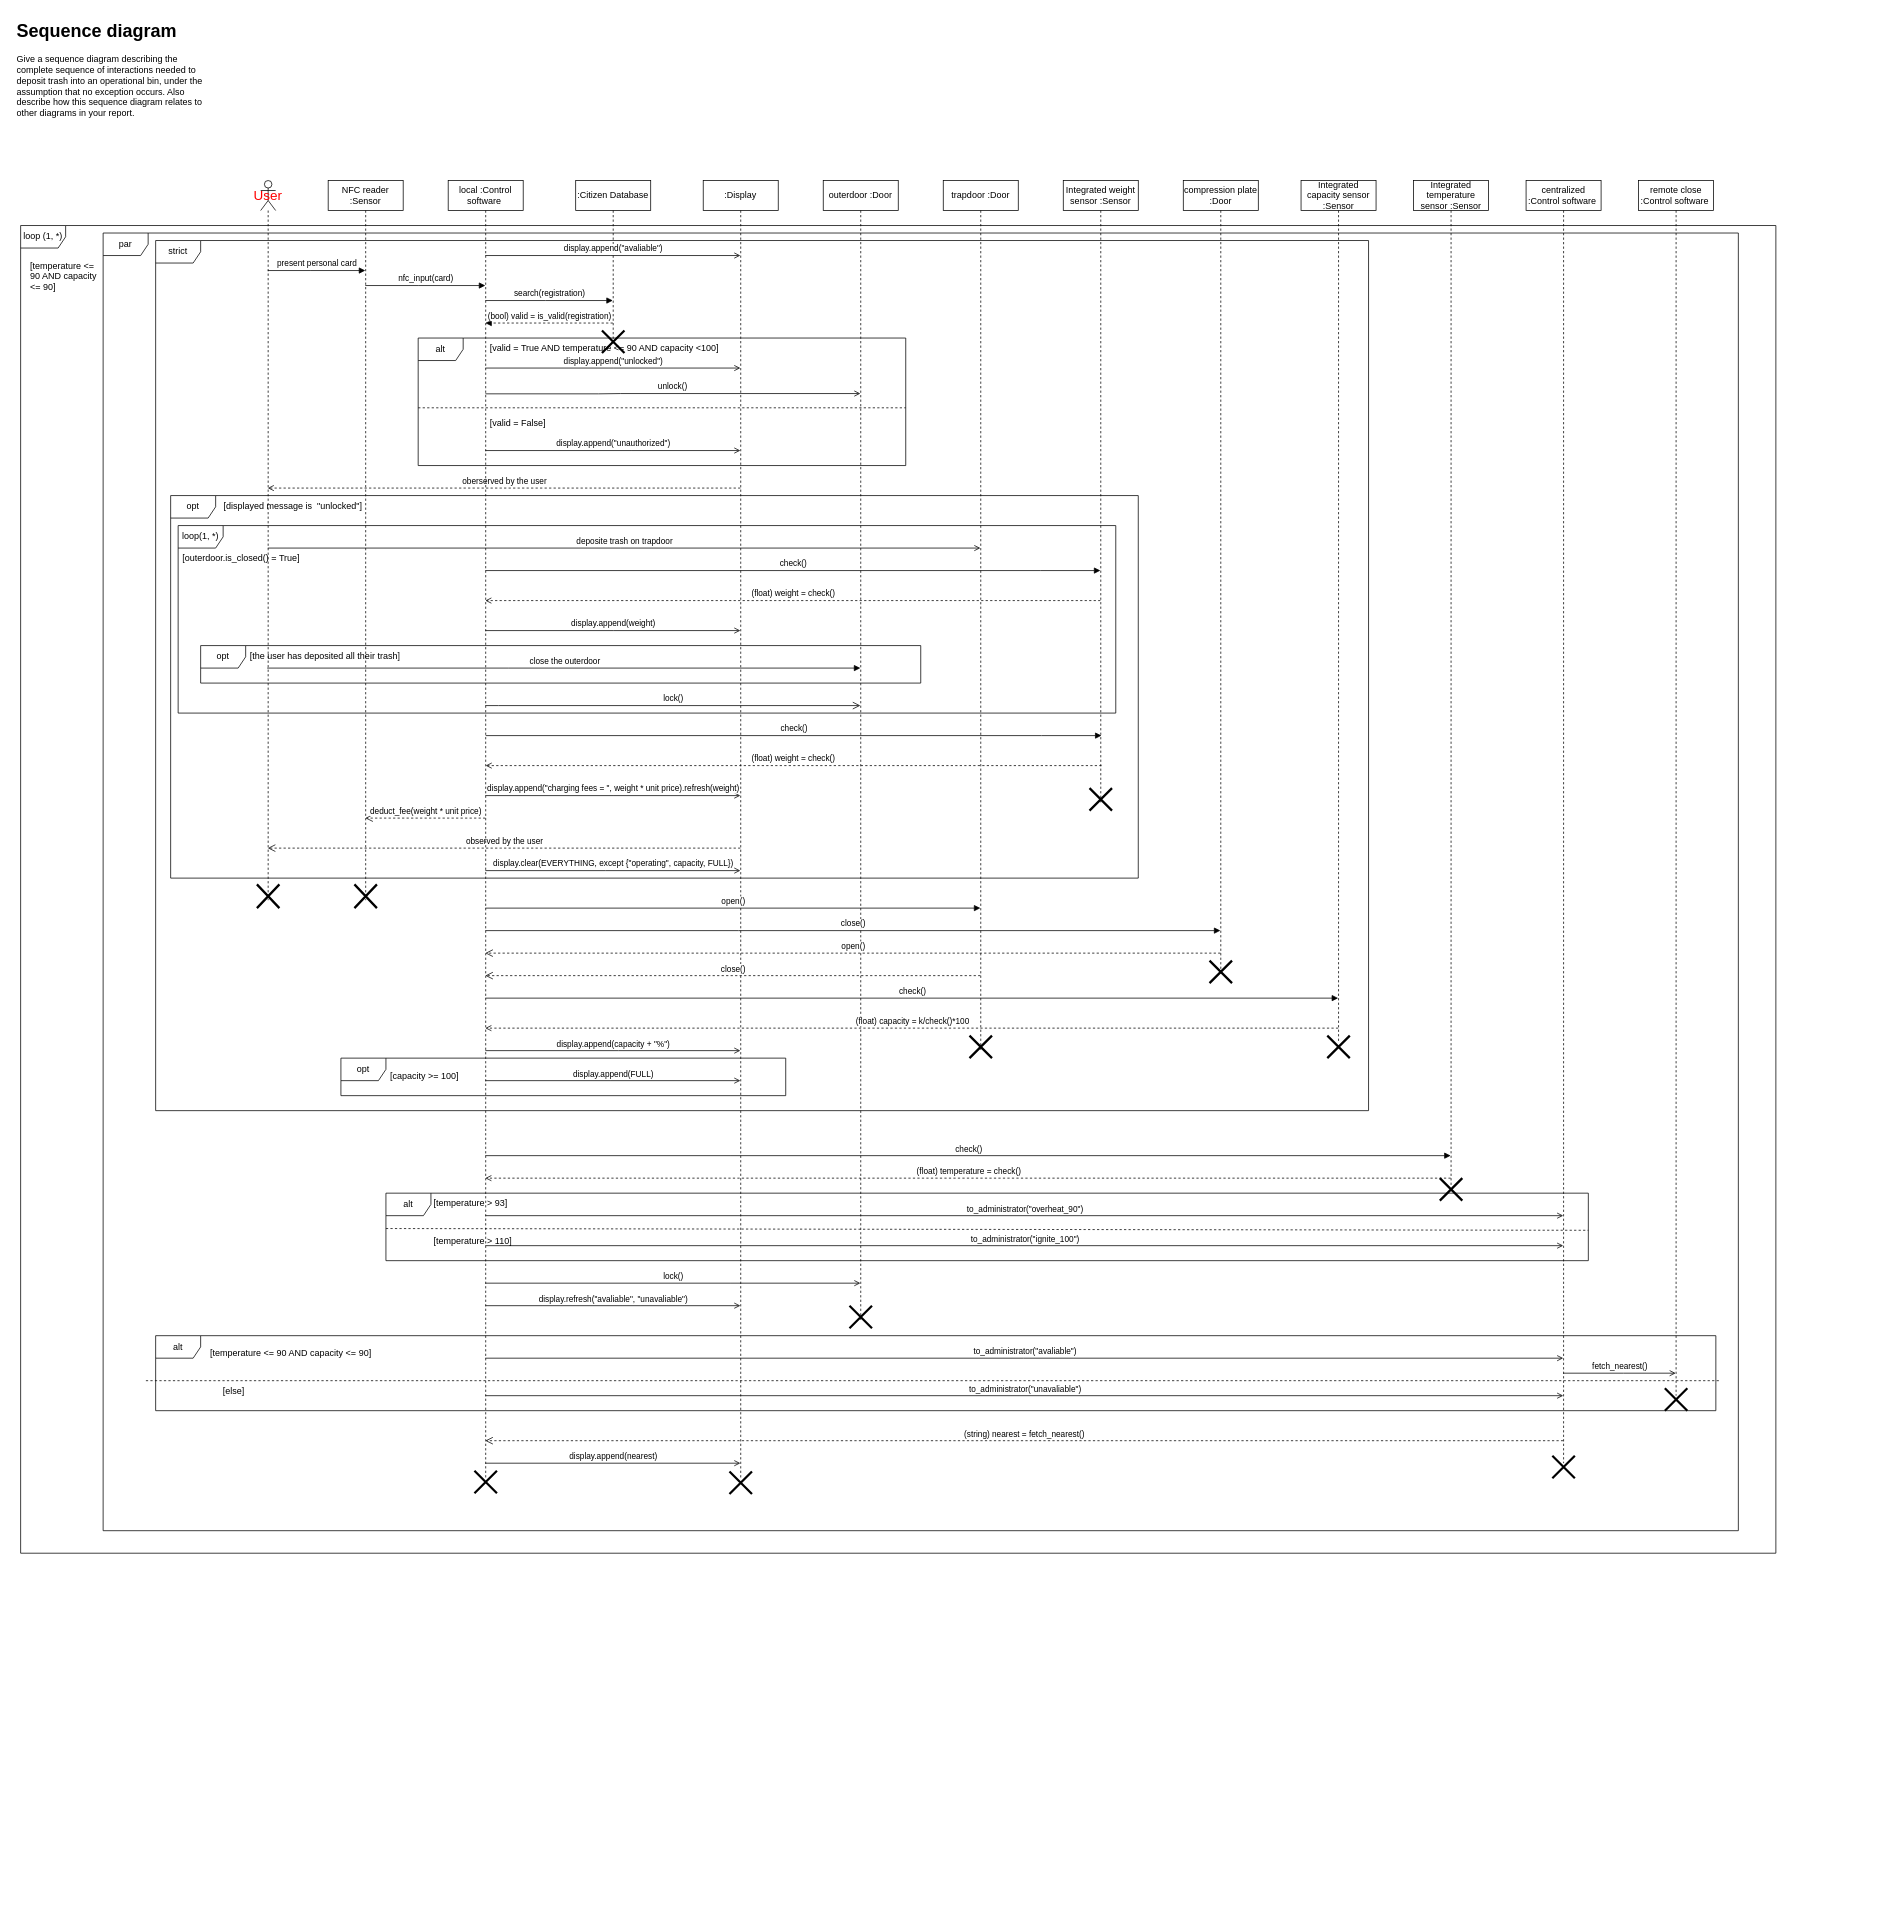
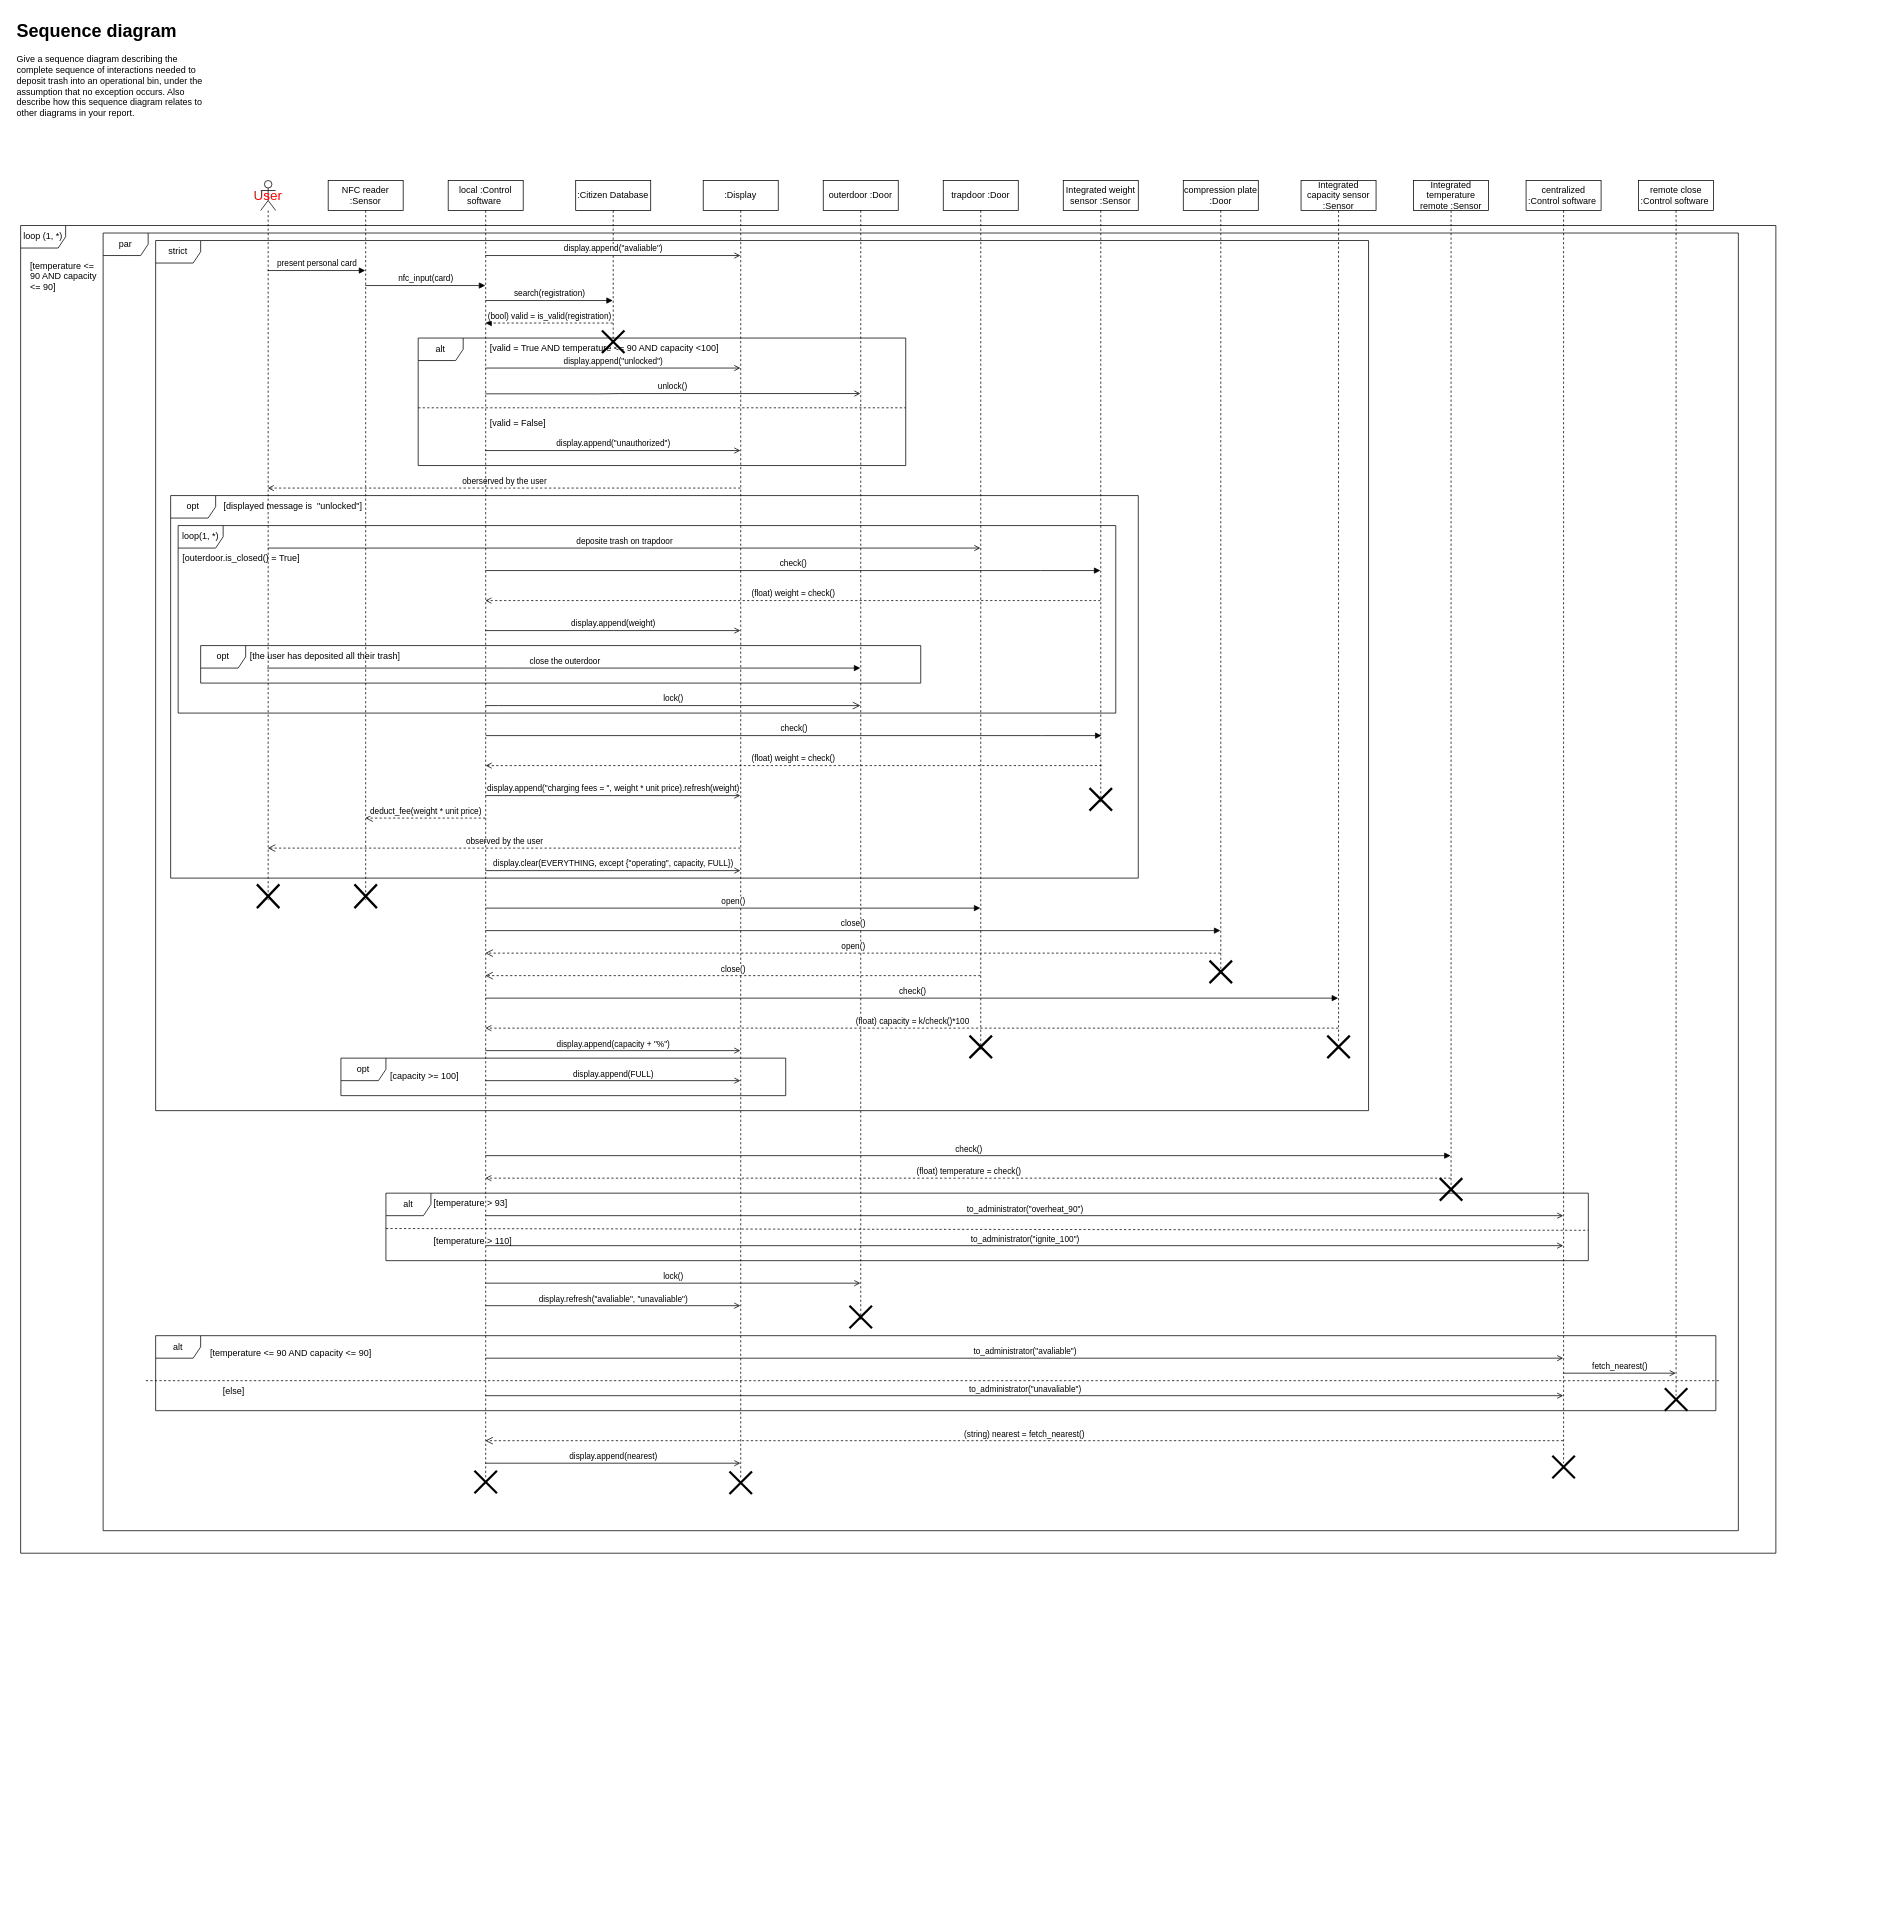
(1451, 195) -> (1451, 195)
